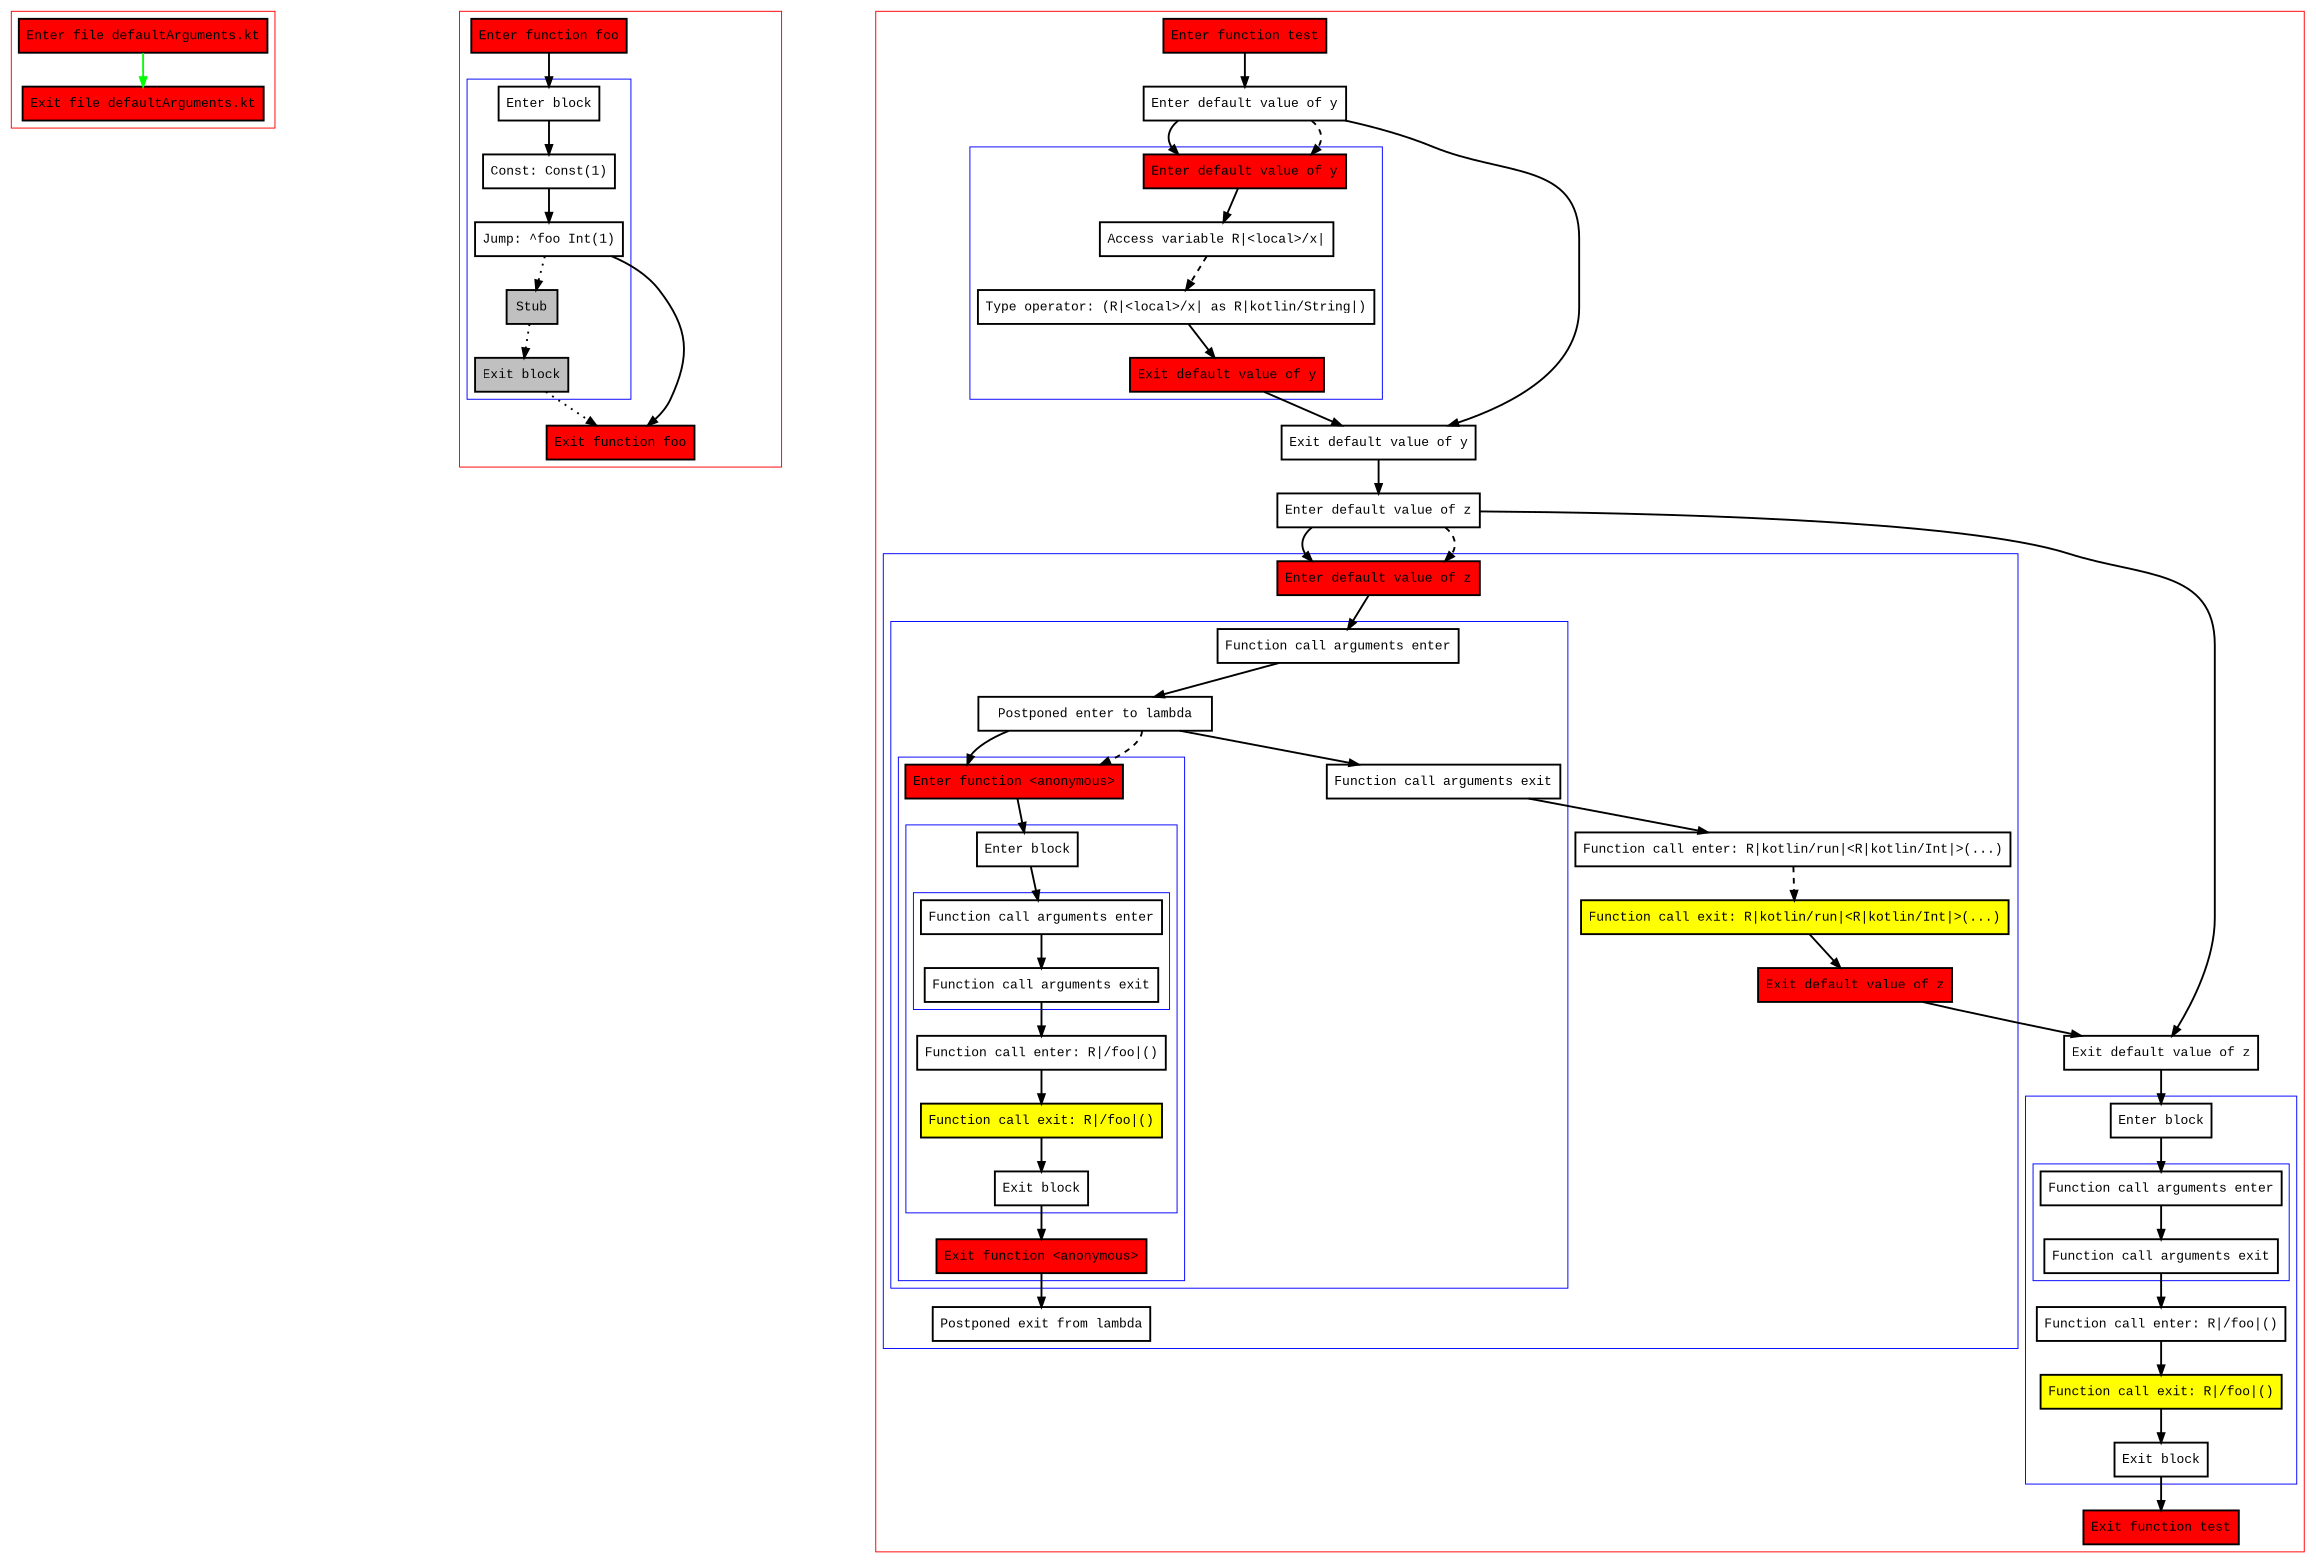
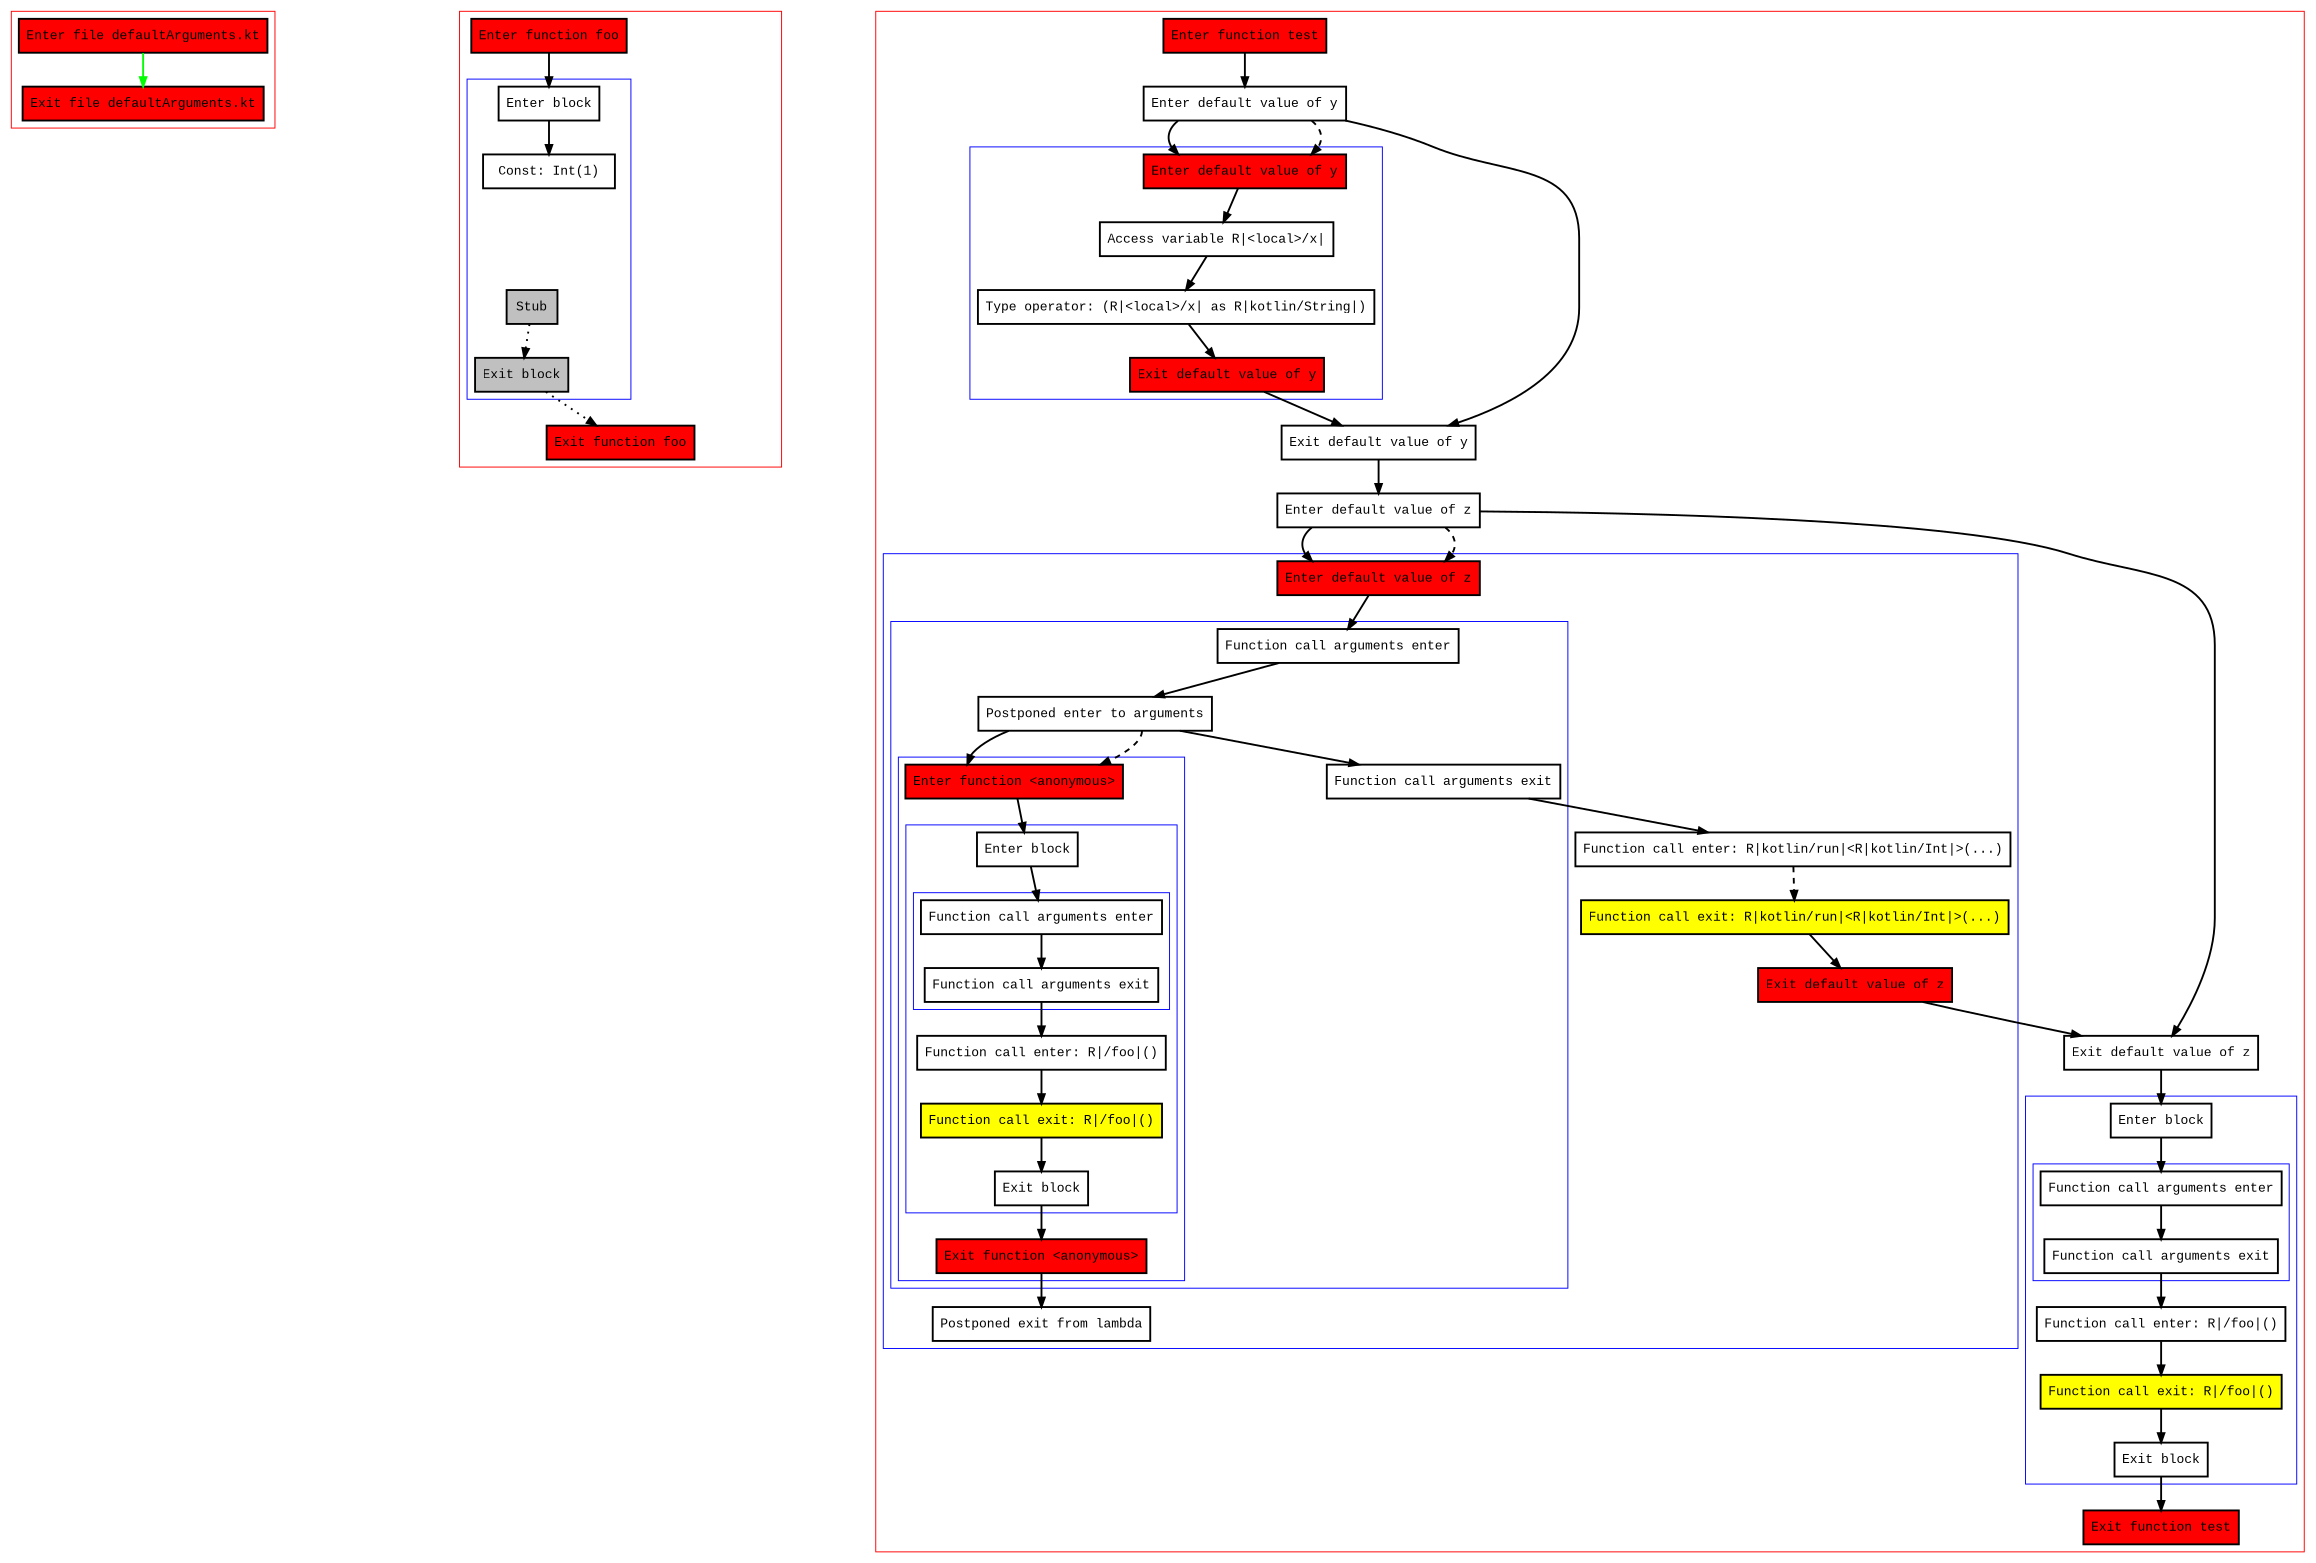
(549, 171) -> (549, 171)
(549, 239) -> none
(1199, 269) -> (1199, 269)
(1095, 714) -> (1095, 714)
